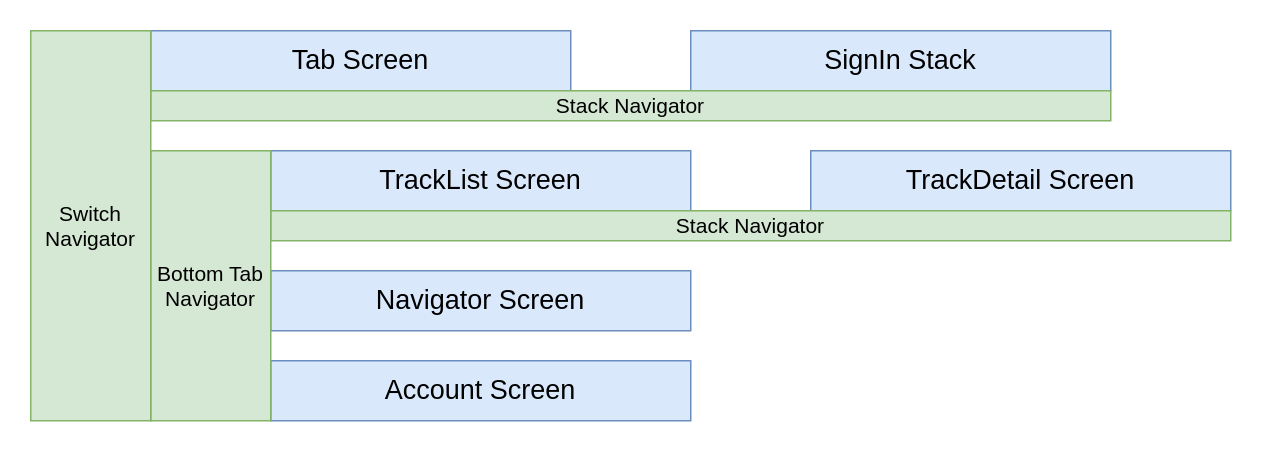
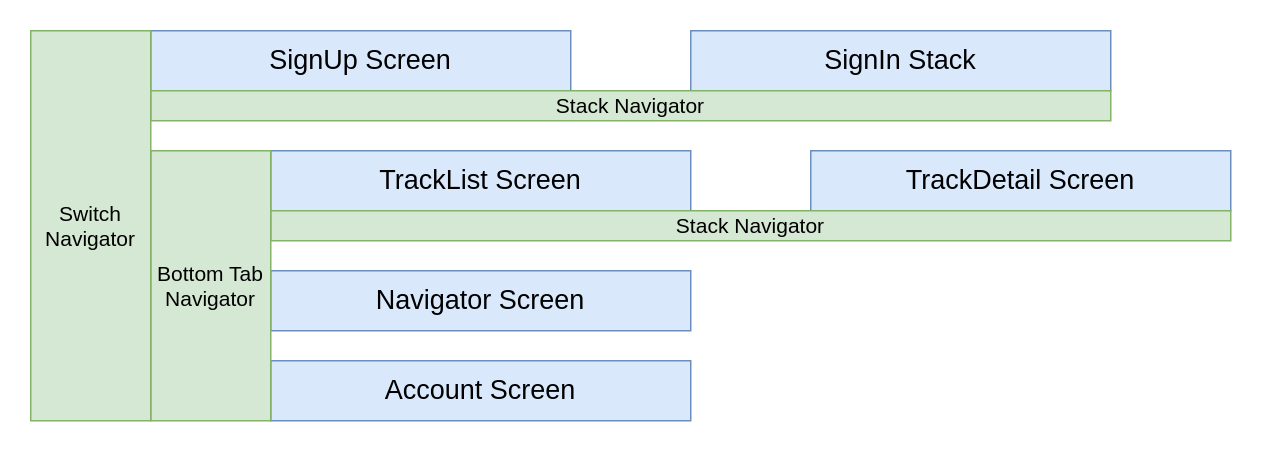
(361, 61) -> (361, 61)
